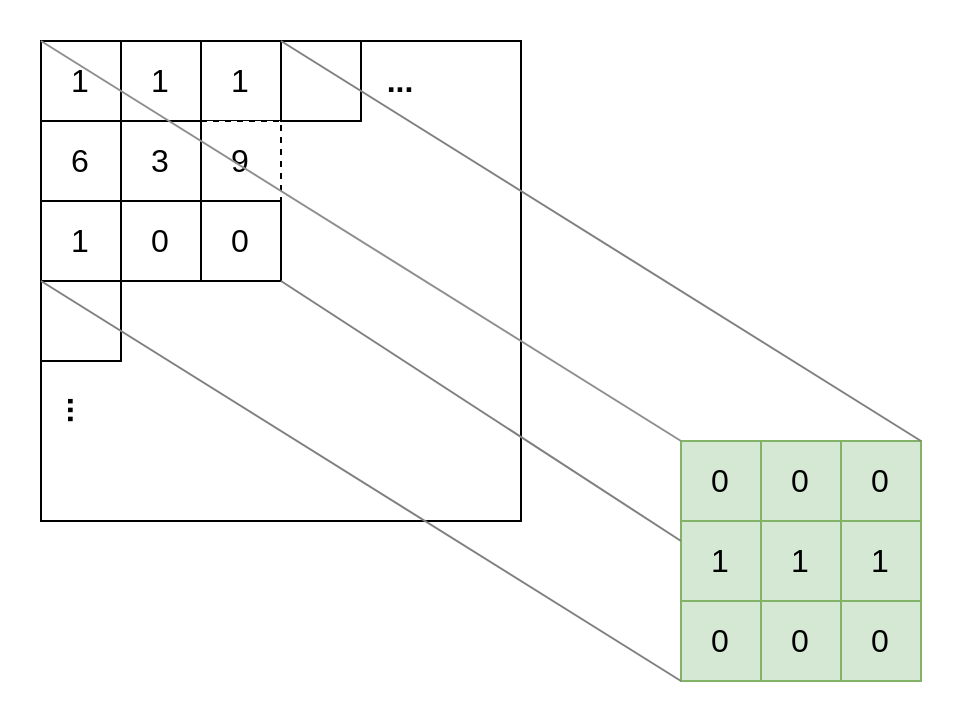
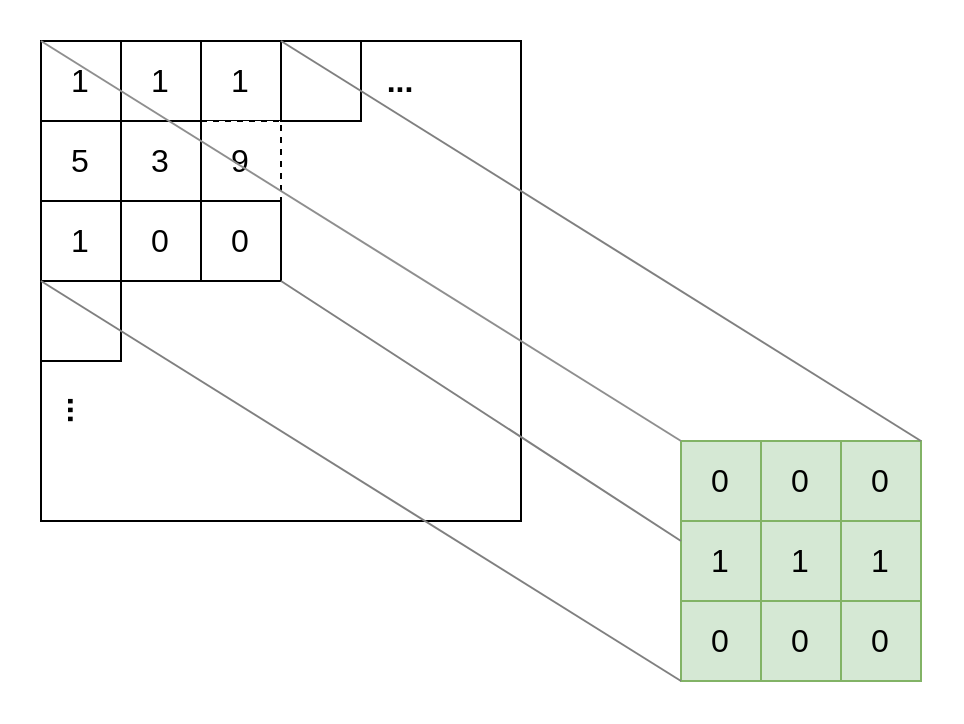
(81, 161) -> (81, 161)
